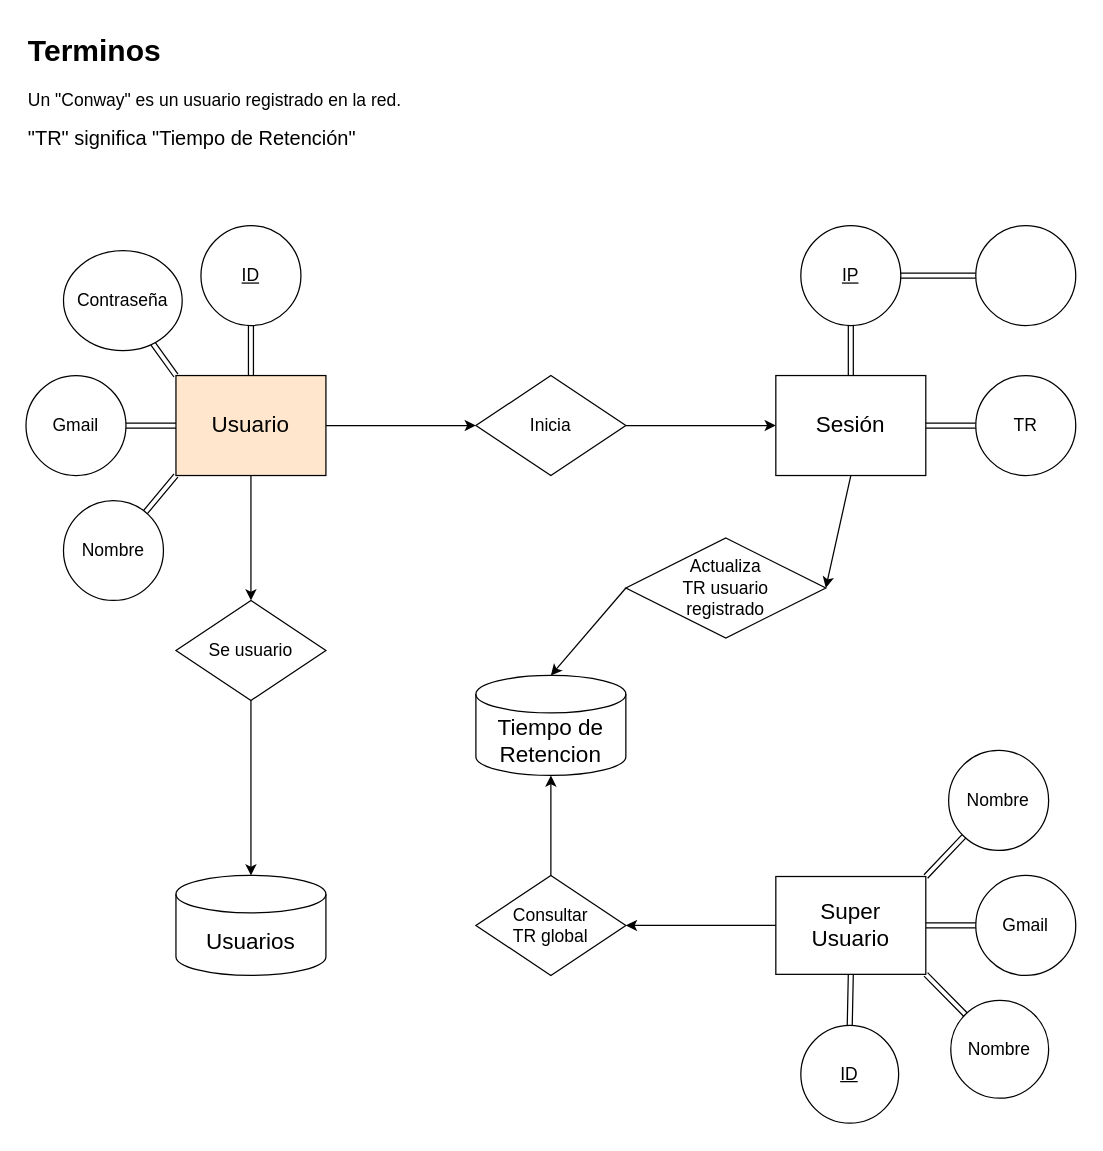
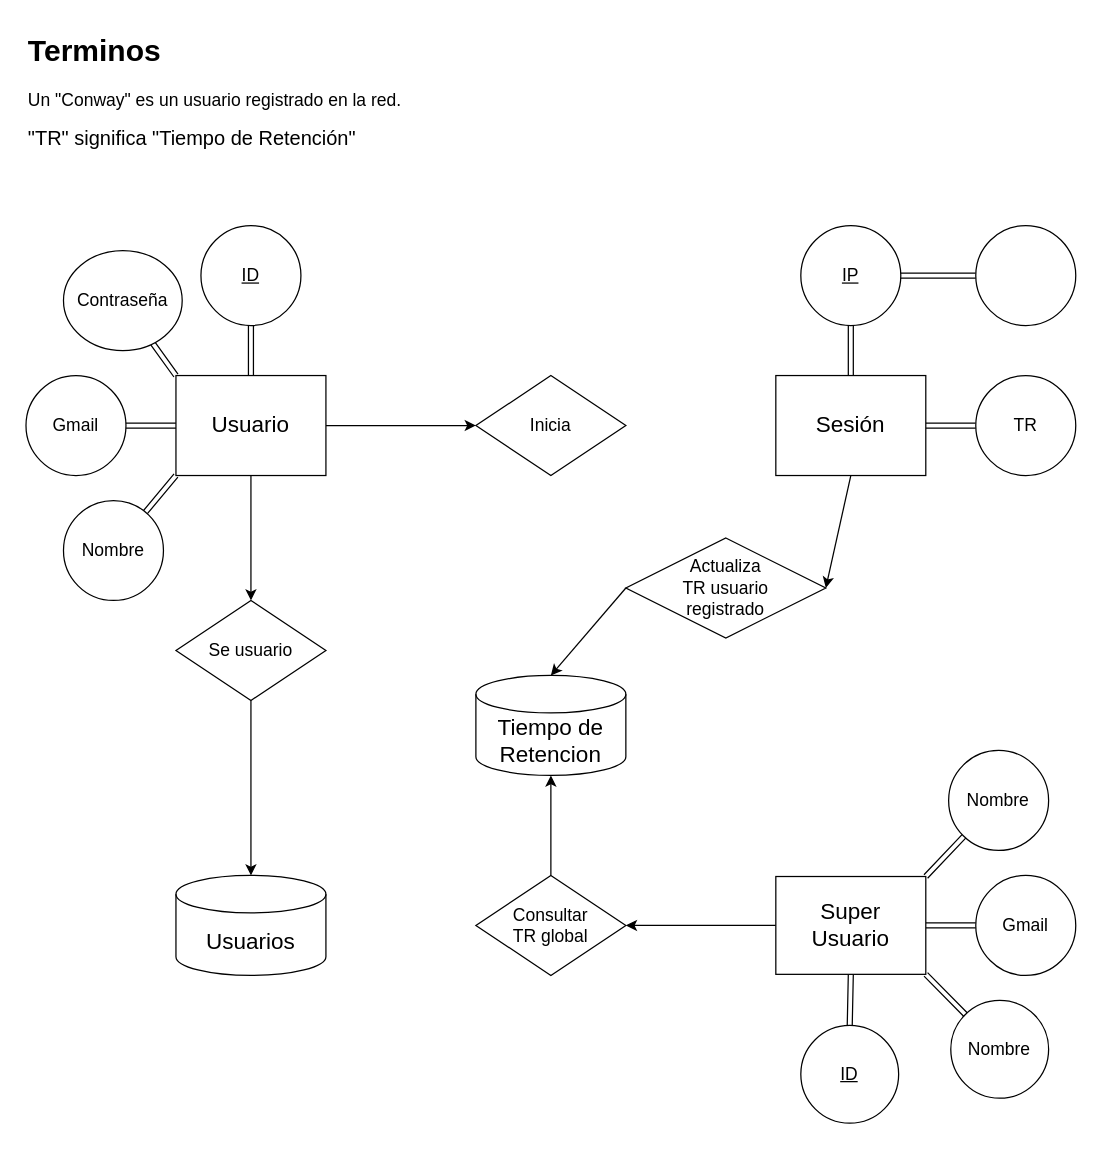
(251, 426) -> (251, 426)
(697, 426) -> none
